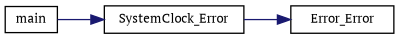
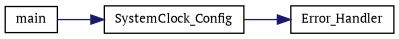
(174, 20) -> (174, 20)
(342, 20) -> (342, 20)
